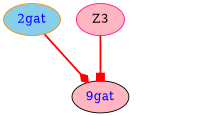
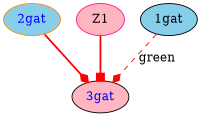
(100, 20) -> (100, 20)
none -> (169, 20)
(100, 97) -> (100, 97)
